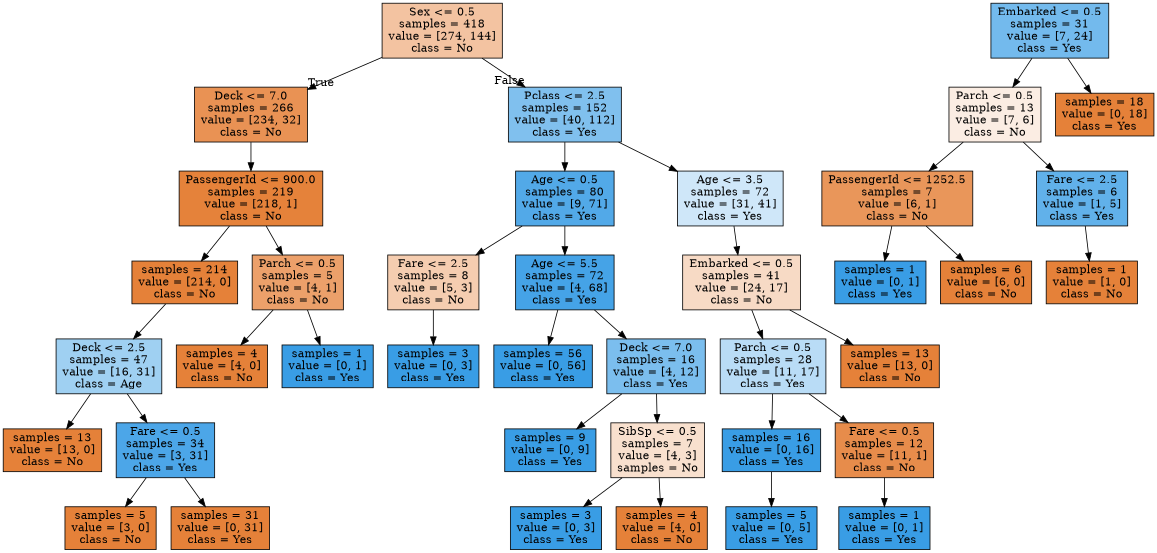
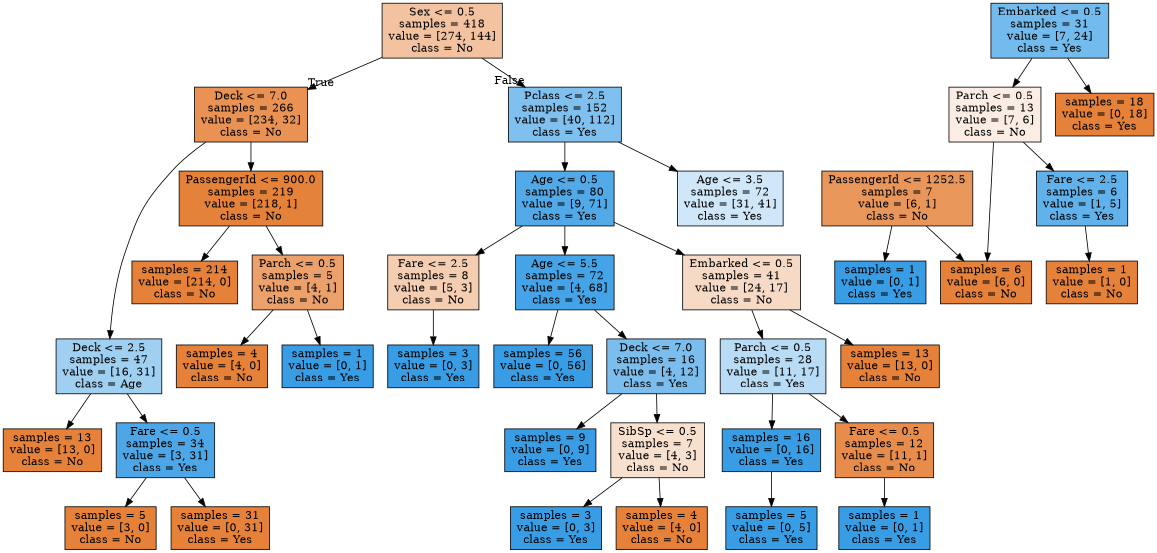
(949, 154) -> (991, 197)
(735, 236) -> (645, 237)
(152, 318) -> (135, 224)
(658, 450) -> (658, 450)
